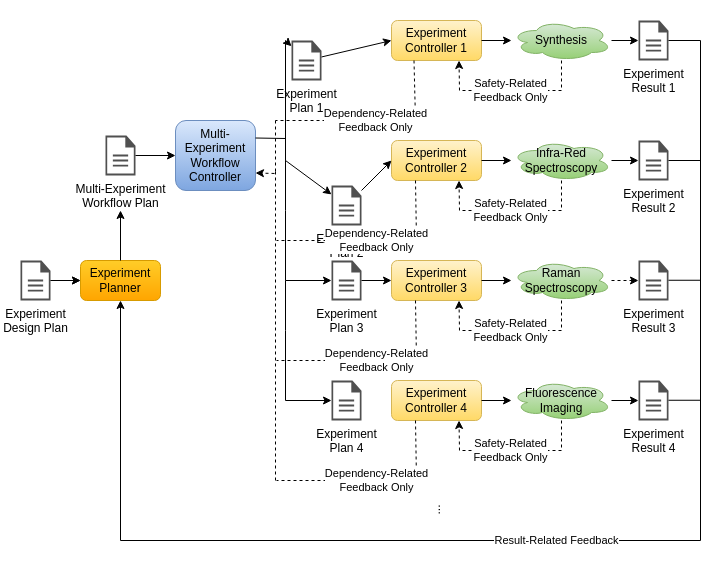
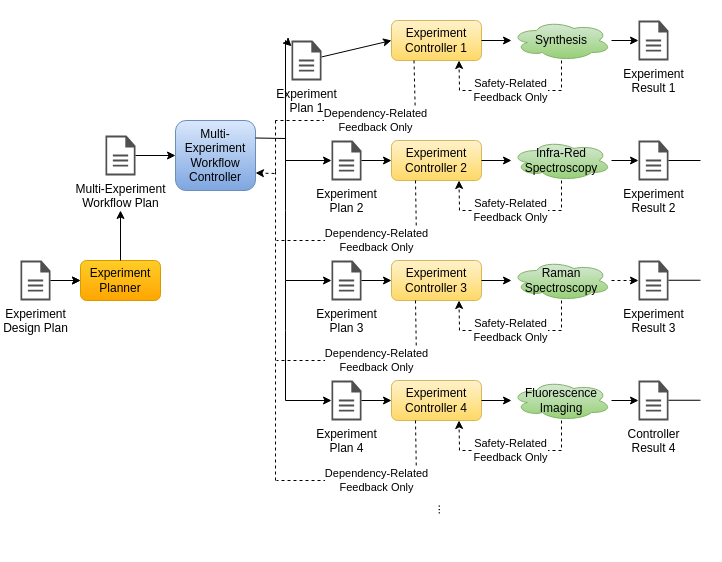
(347, 206) -> (347, 161)
none -> (373, 401)
(654, 442) -> (654, 442)
(561, 541) -> none
